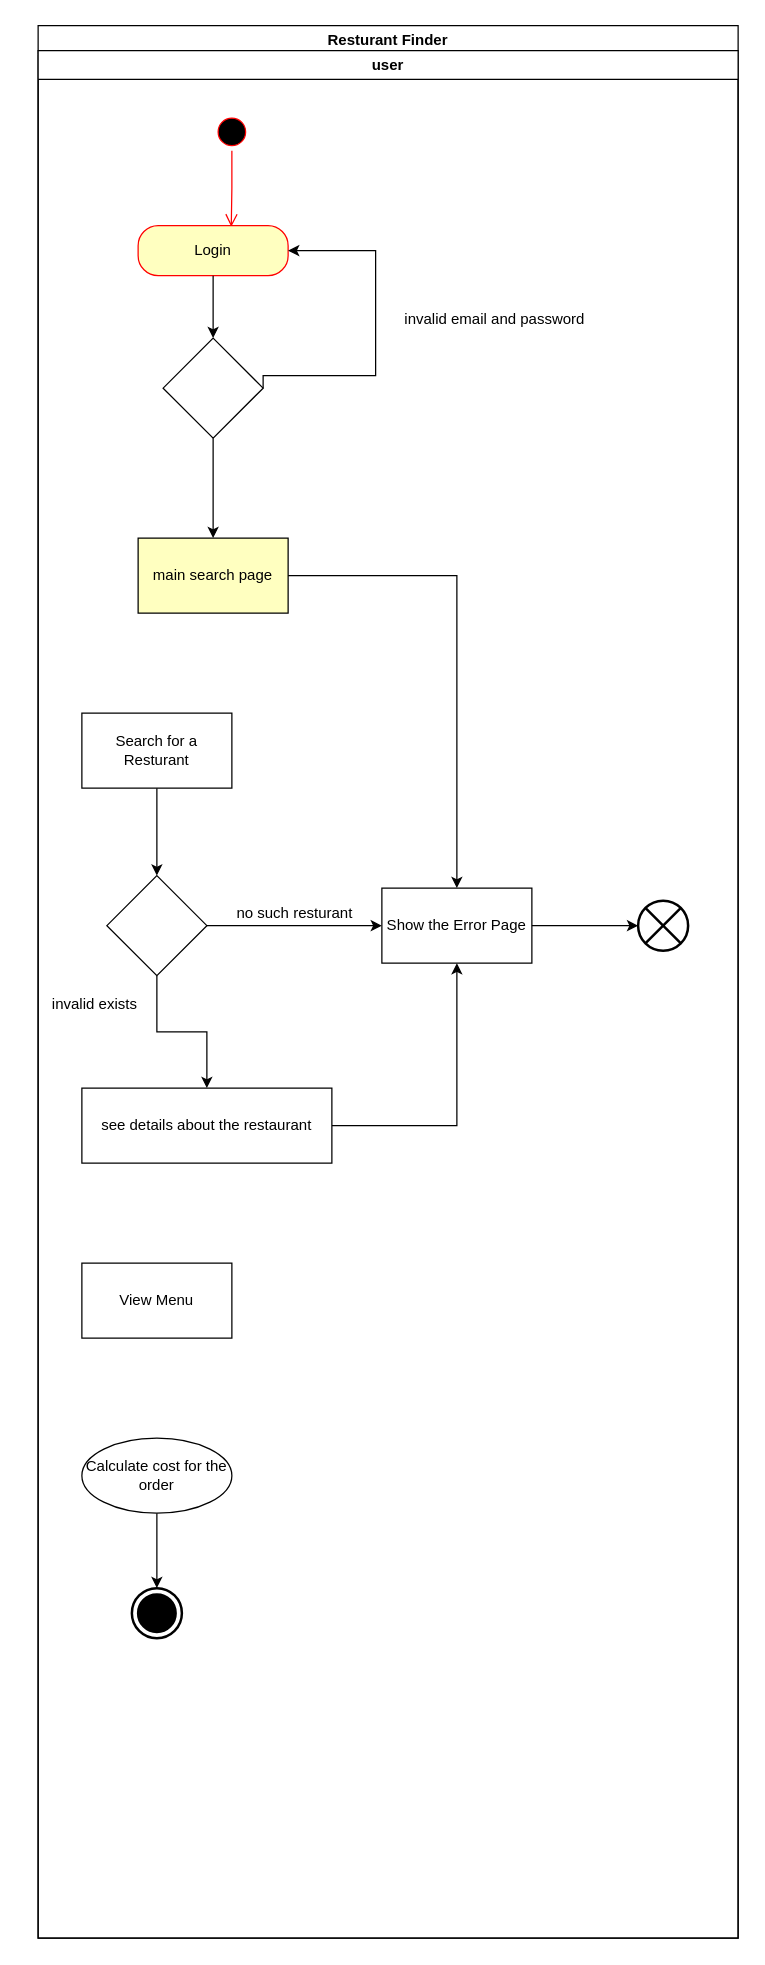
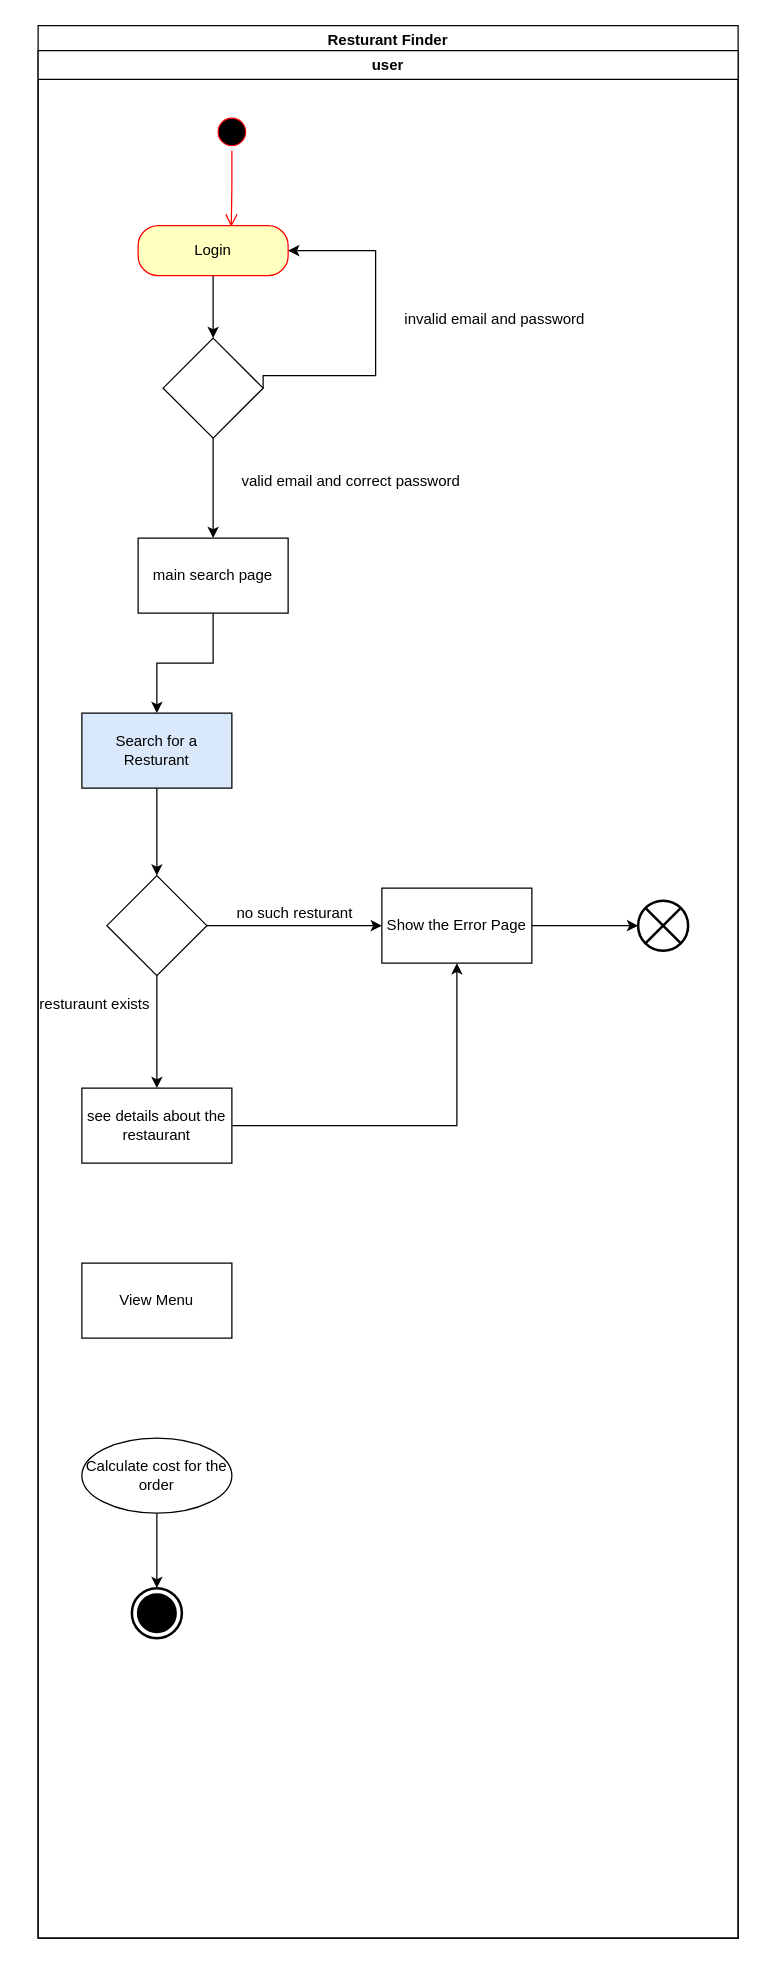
none -> (351, 482)
(213, 576) -> (213, 576)
(457, 644) -> (189, 663)
(157, 751) -> (157, 751)
(95, 1004) -> (95, 1004)
(207, 1126) -> (157, 1126)
